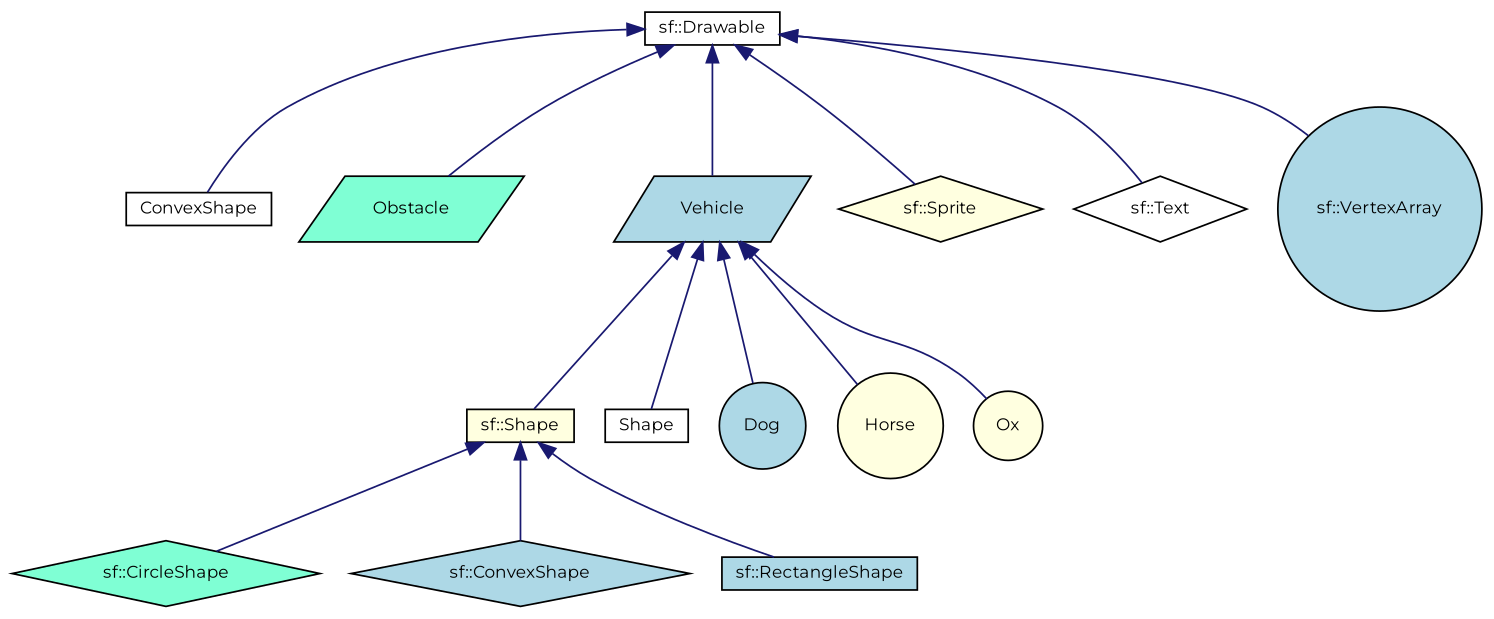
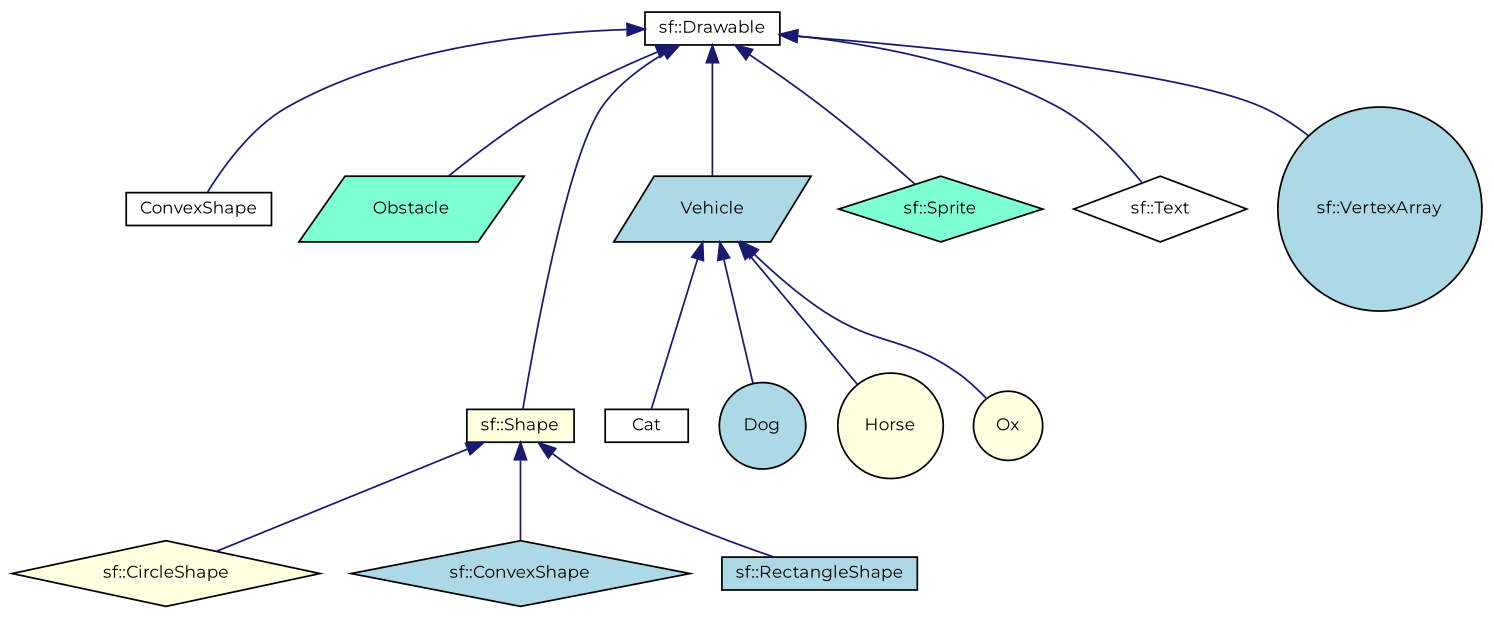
(941, 209) -> (941, 209)
(603, 332) -> (562, 215)
(647, 426) -> (647, 426)
(166, 574) -> (166, 574)
